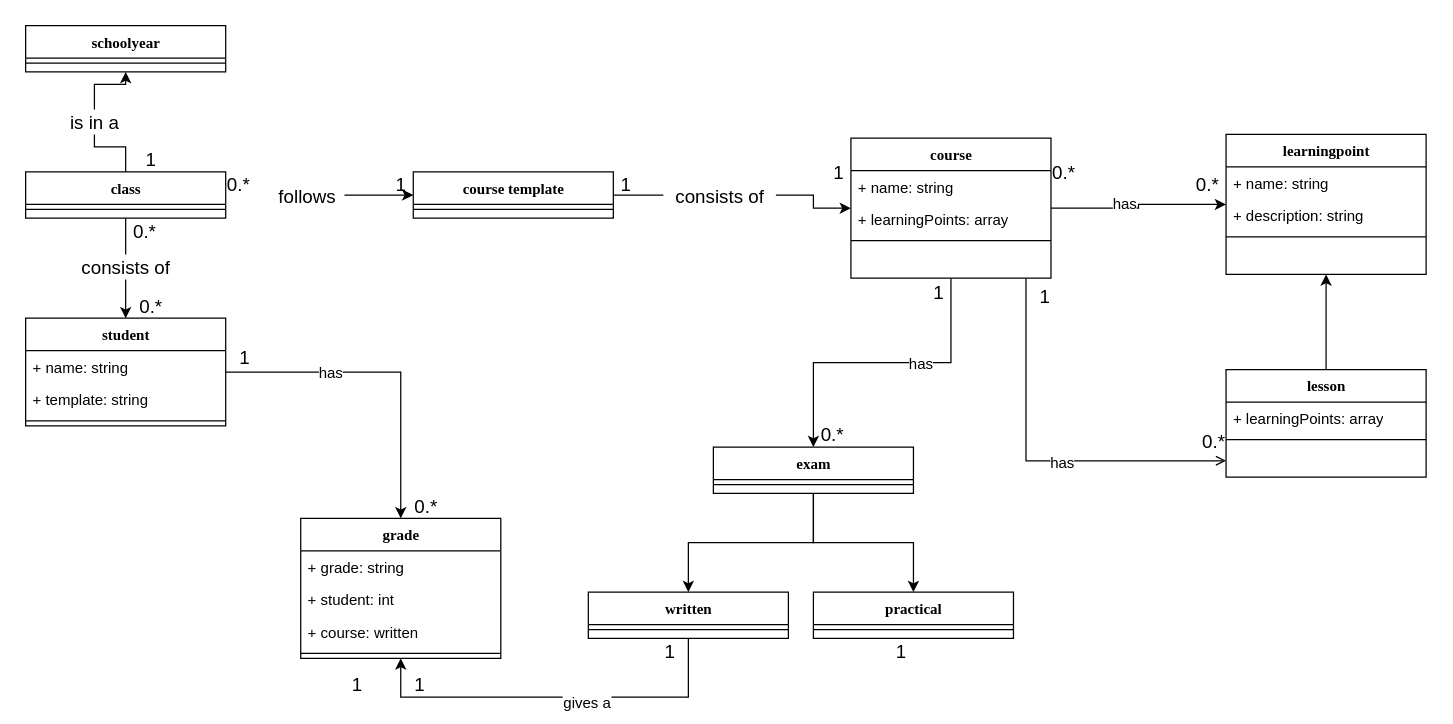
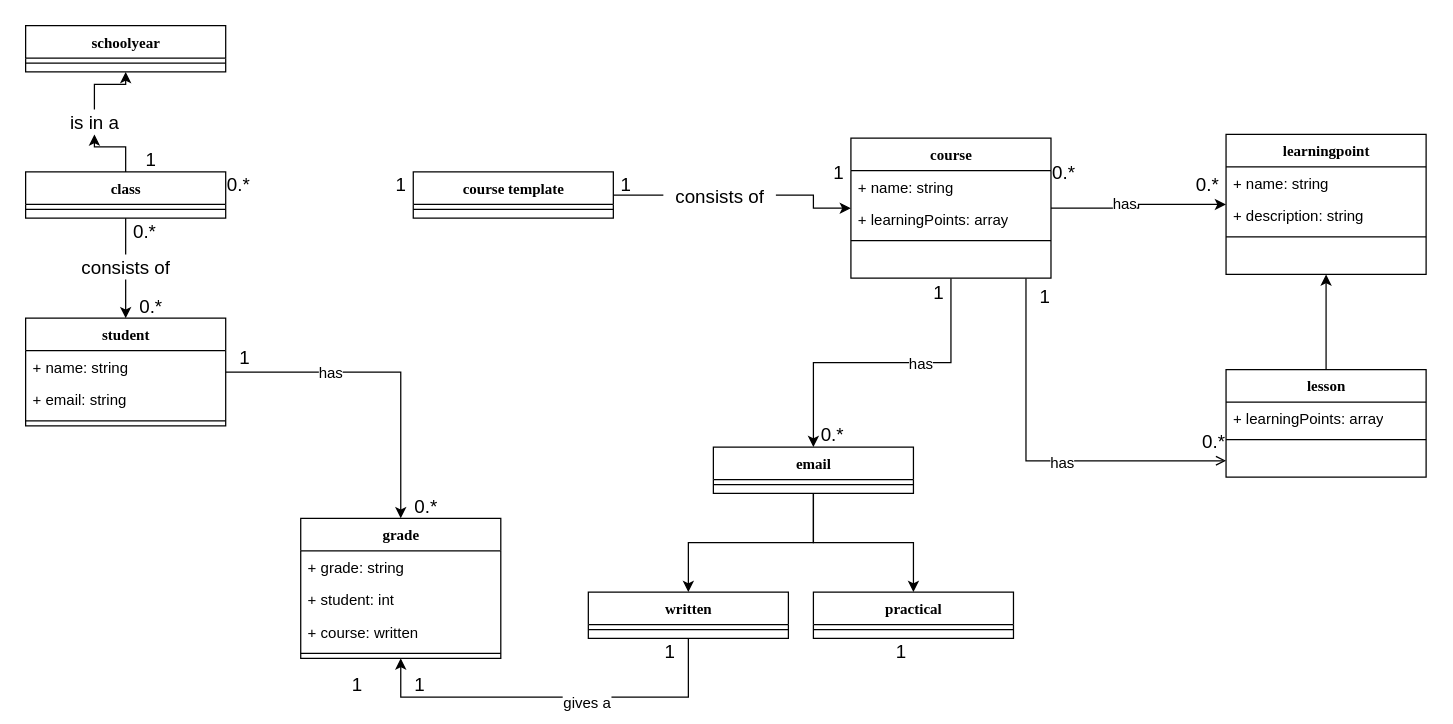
(94, 145) -> (97, 147)
(307, 195) -> none
(375, 195) -> none
(99, 401) -> (84, 401)
(814, 465) -> (814, 465)
